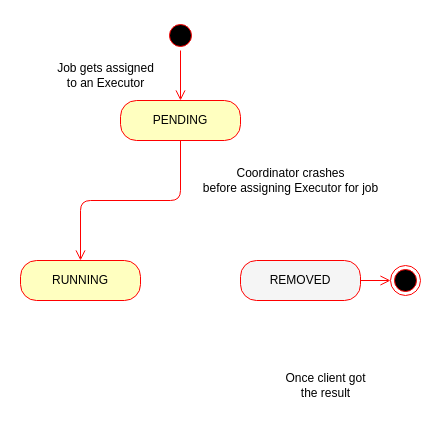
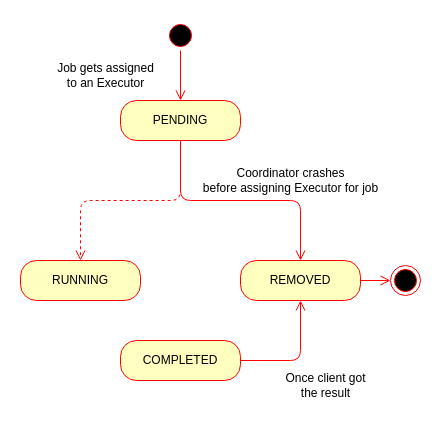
(106, 201) -> (106, 201)
none -> (266, 201)
(301, 281) -> (301, 281)
none -> (296, 360)
none -> (181, 361)
